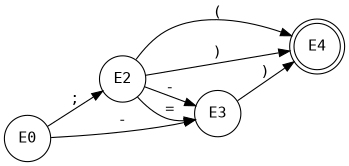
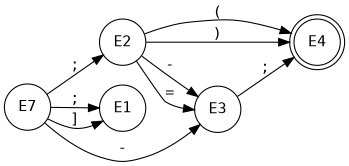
(265, 72) -> (265, 68)
none -> (123, 108)
(28, 138) -> (28, 107)
